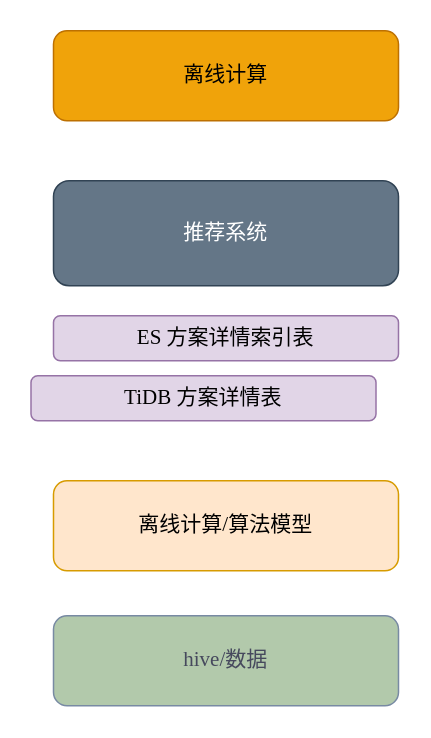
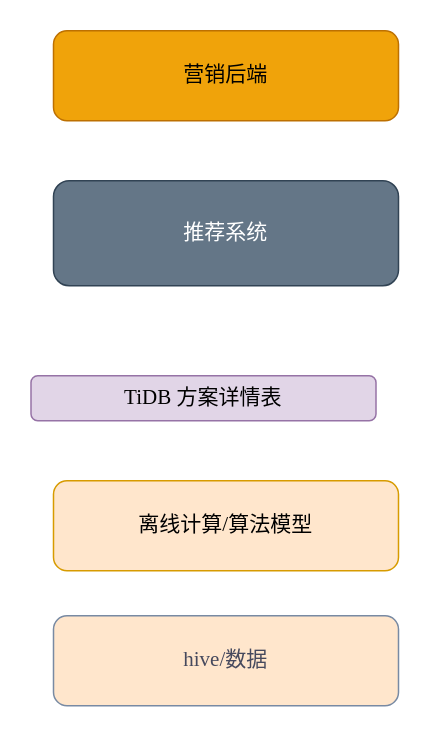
(226, 76) -> (226, 76)
(226, 338) -> none
(226, 661) -> (226, 661)
